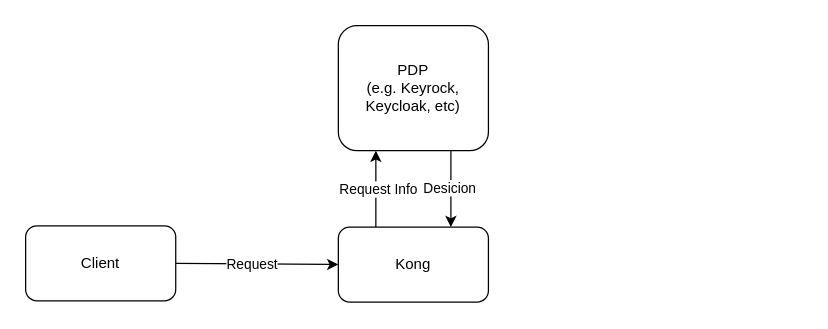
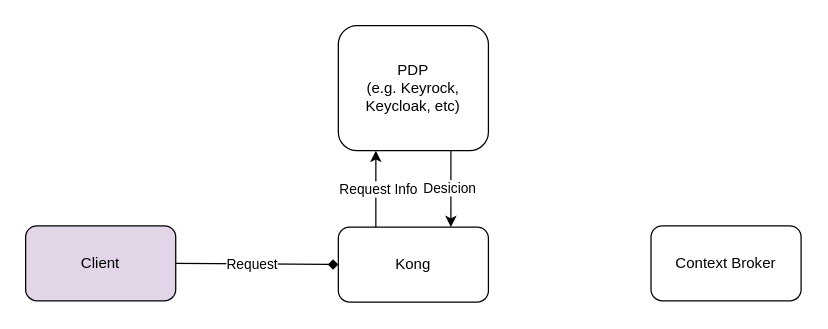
(101, 263) -> (101, 263)
none -> (726, 263)
(328, 264) -> (327, 264)
